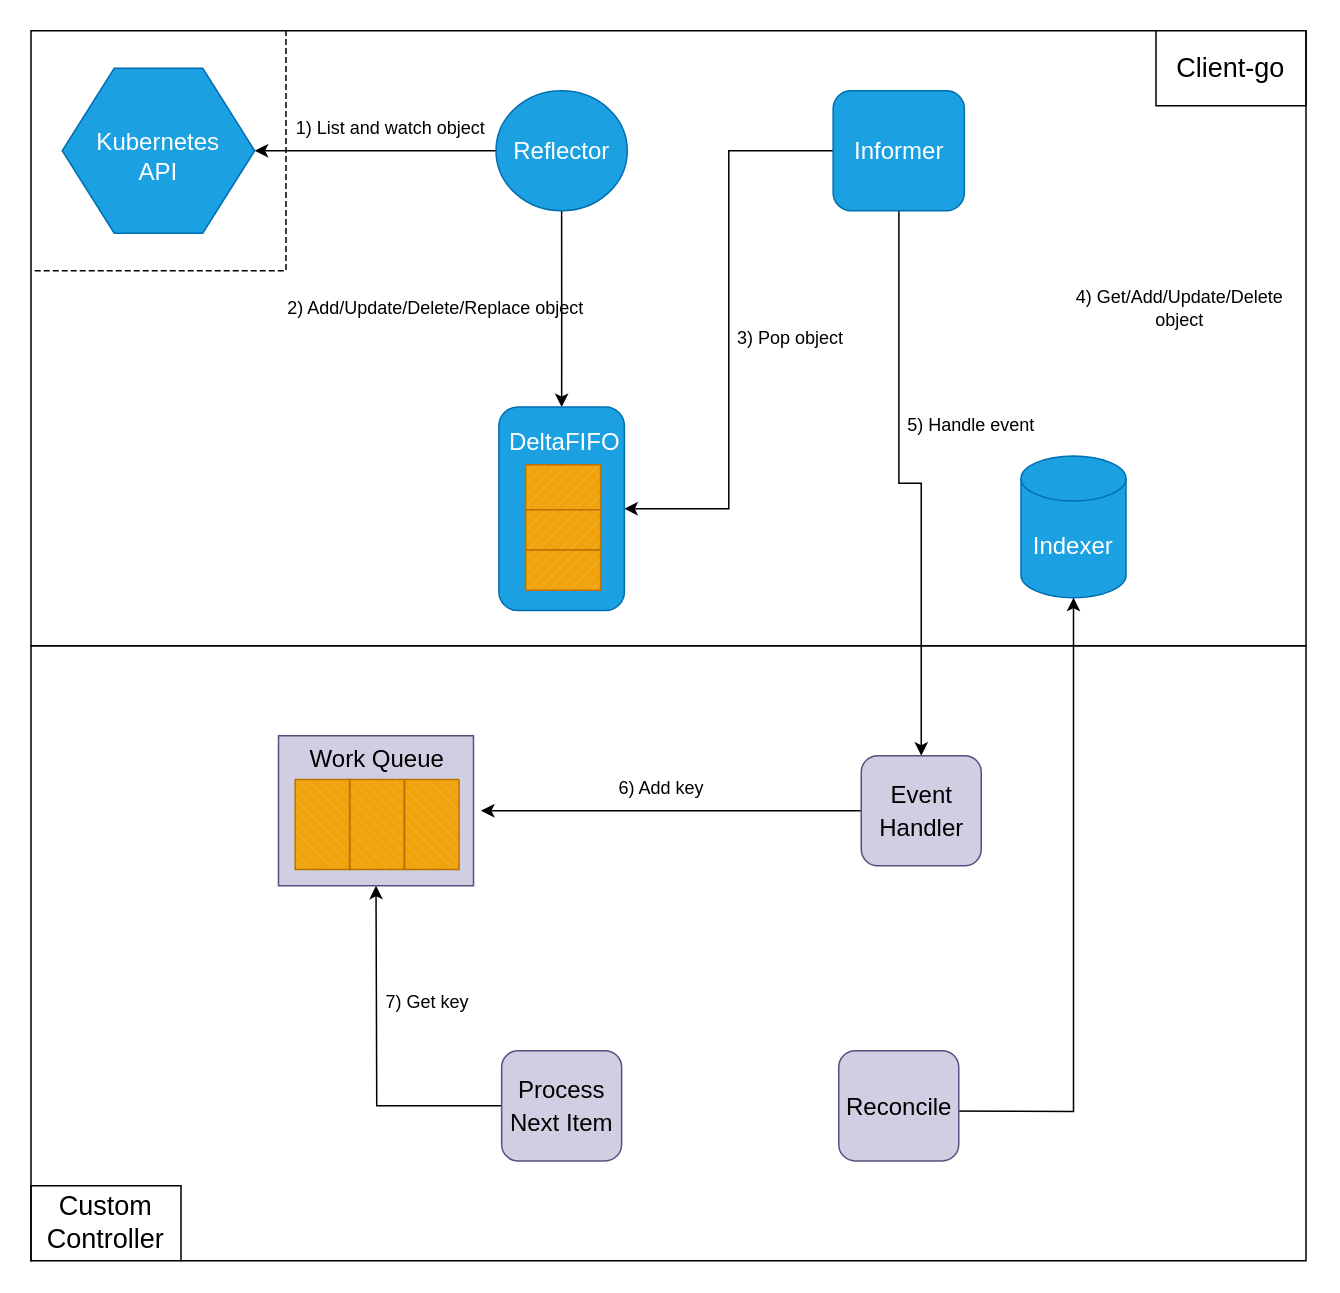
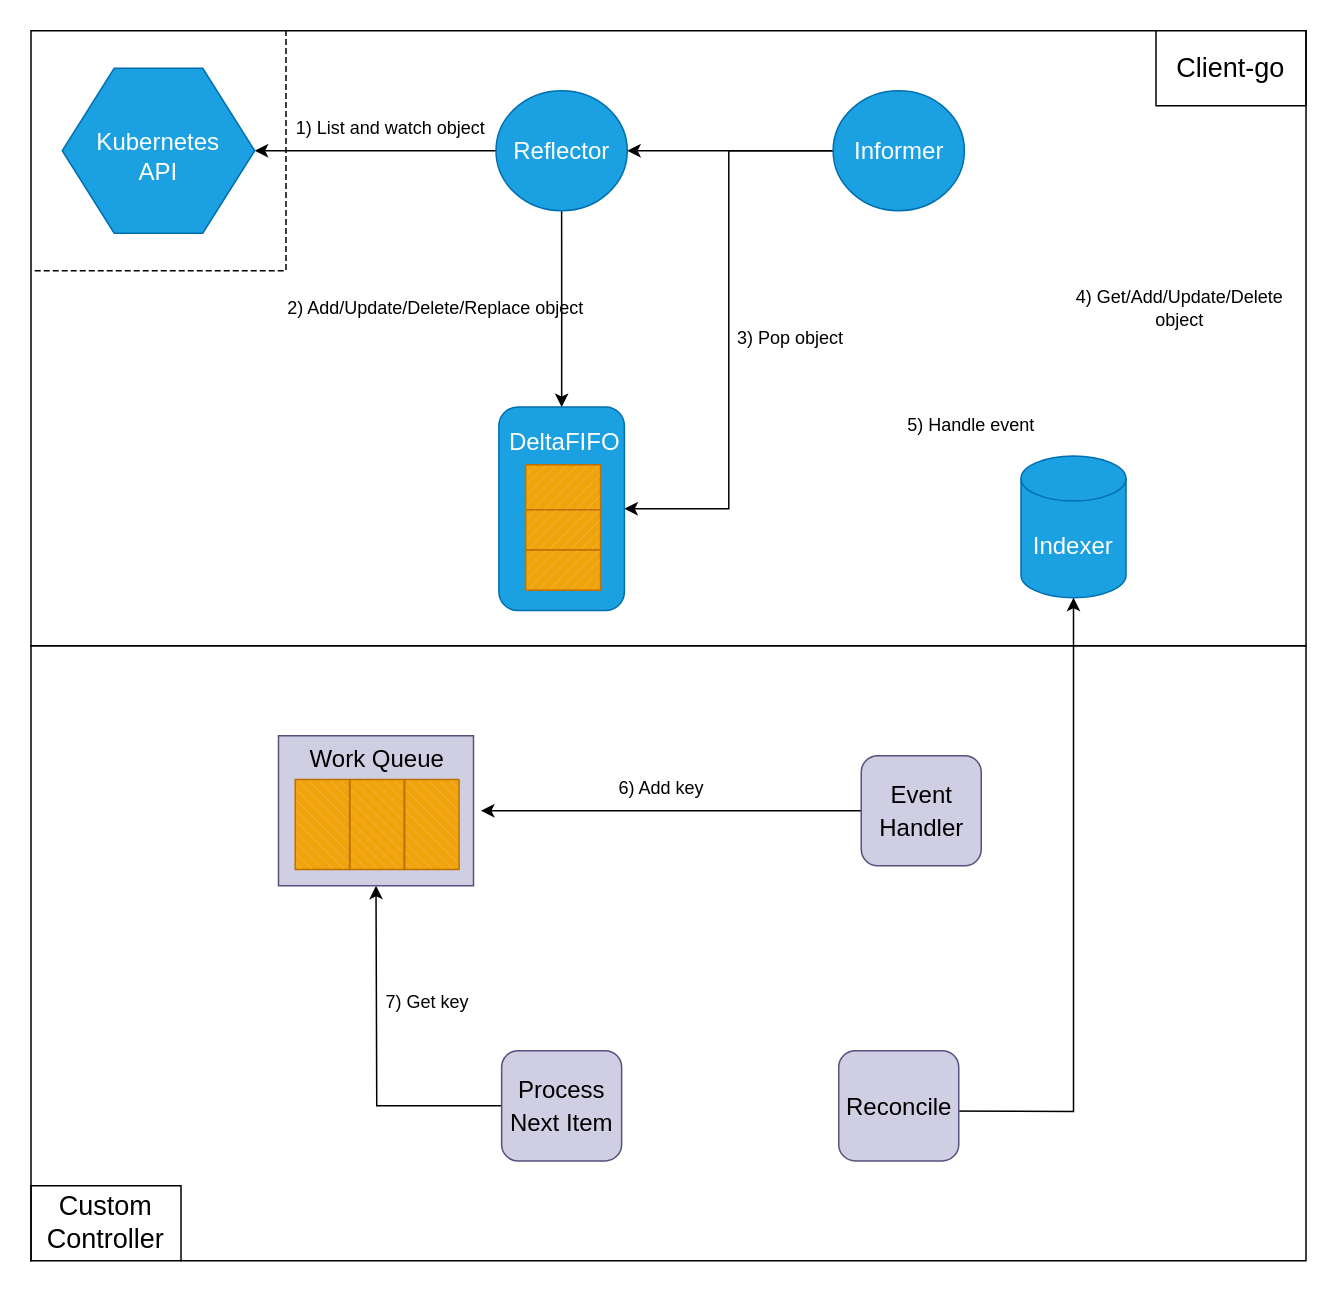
(899, 151) -> (899, 151)
(905, 483) -> (682, 151)
